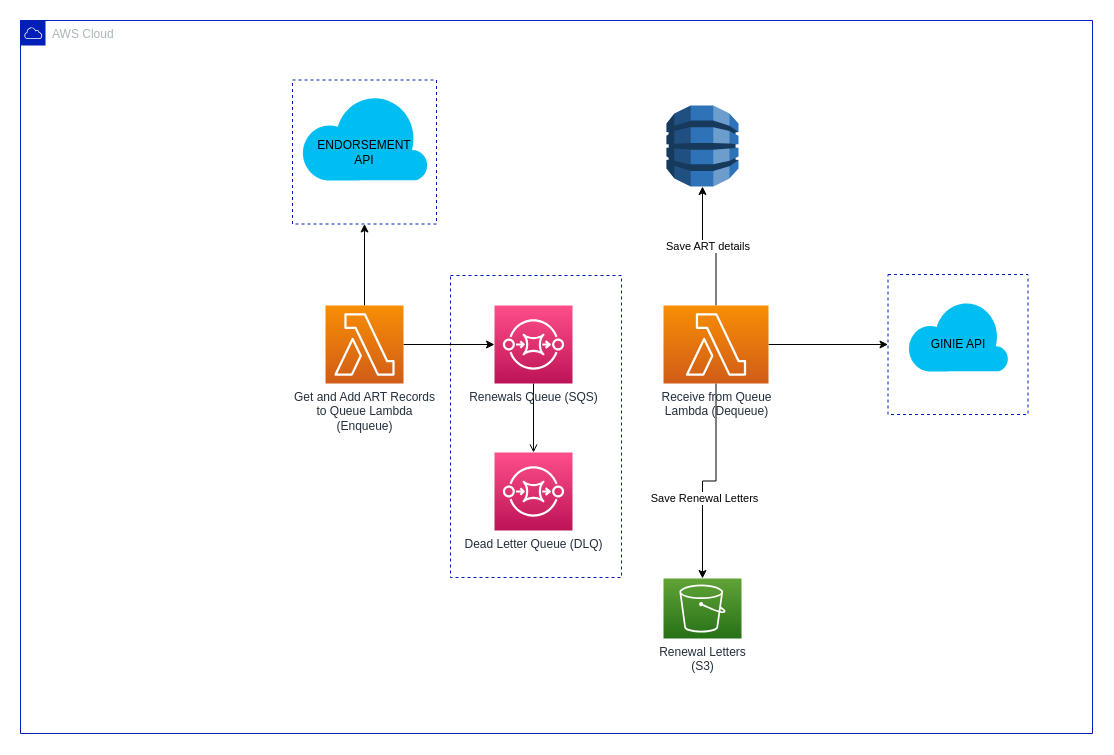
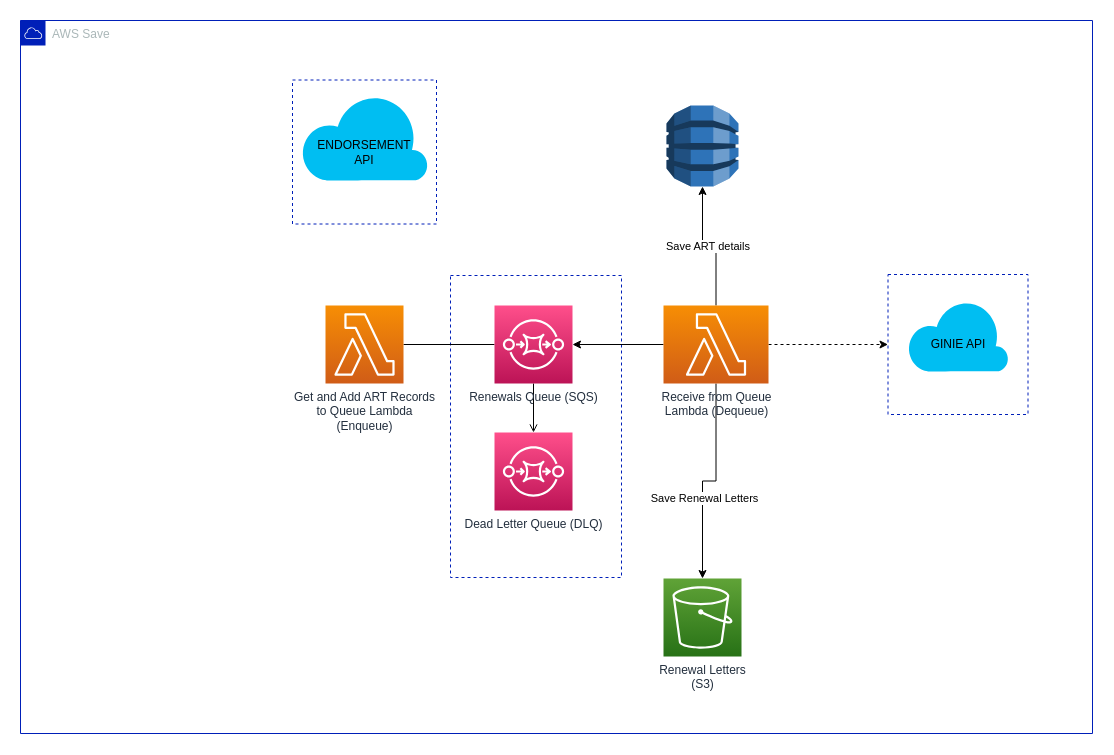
(80, 35) -> (78, 35)
(365, 268) -> none
(486, 345) -> (489, 345)
none -> (621, 345)
(826, 345) -> (826, 345)
(534, 492) -> (534, 472)
(703, 609) -> (703, 618)
